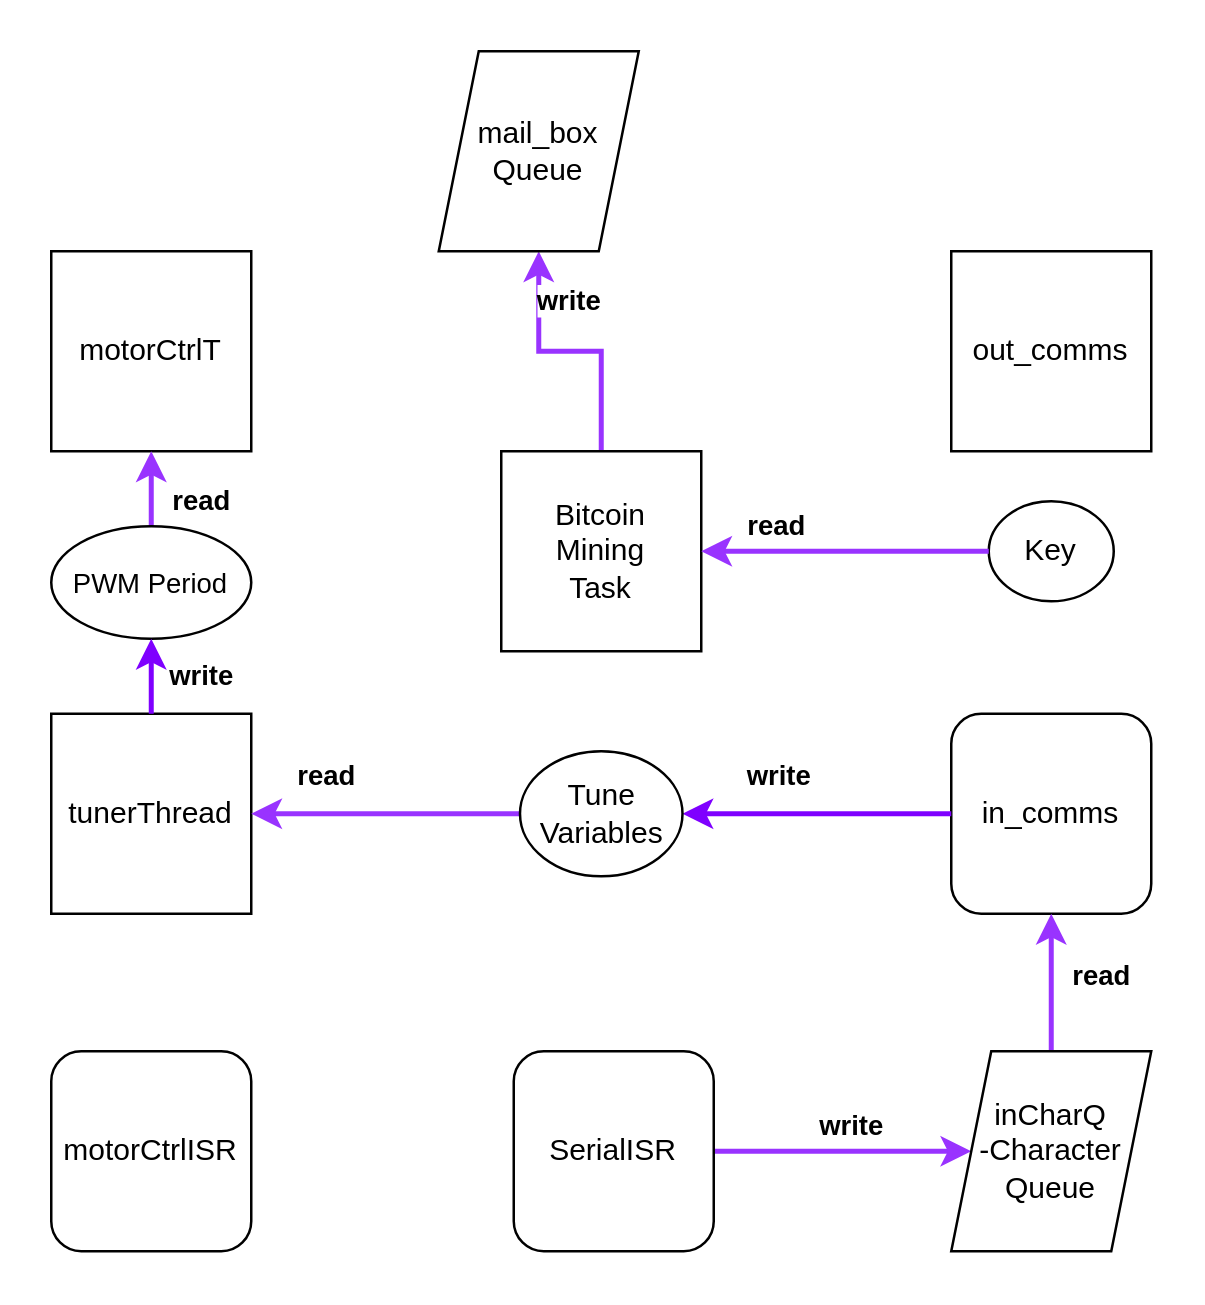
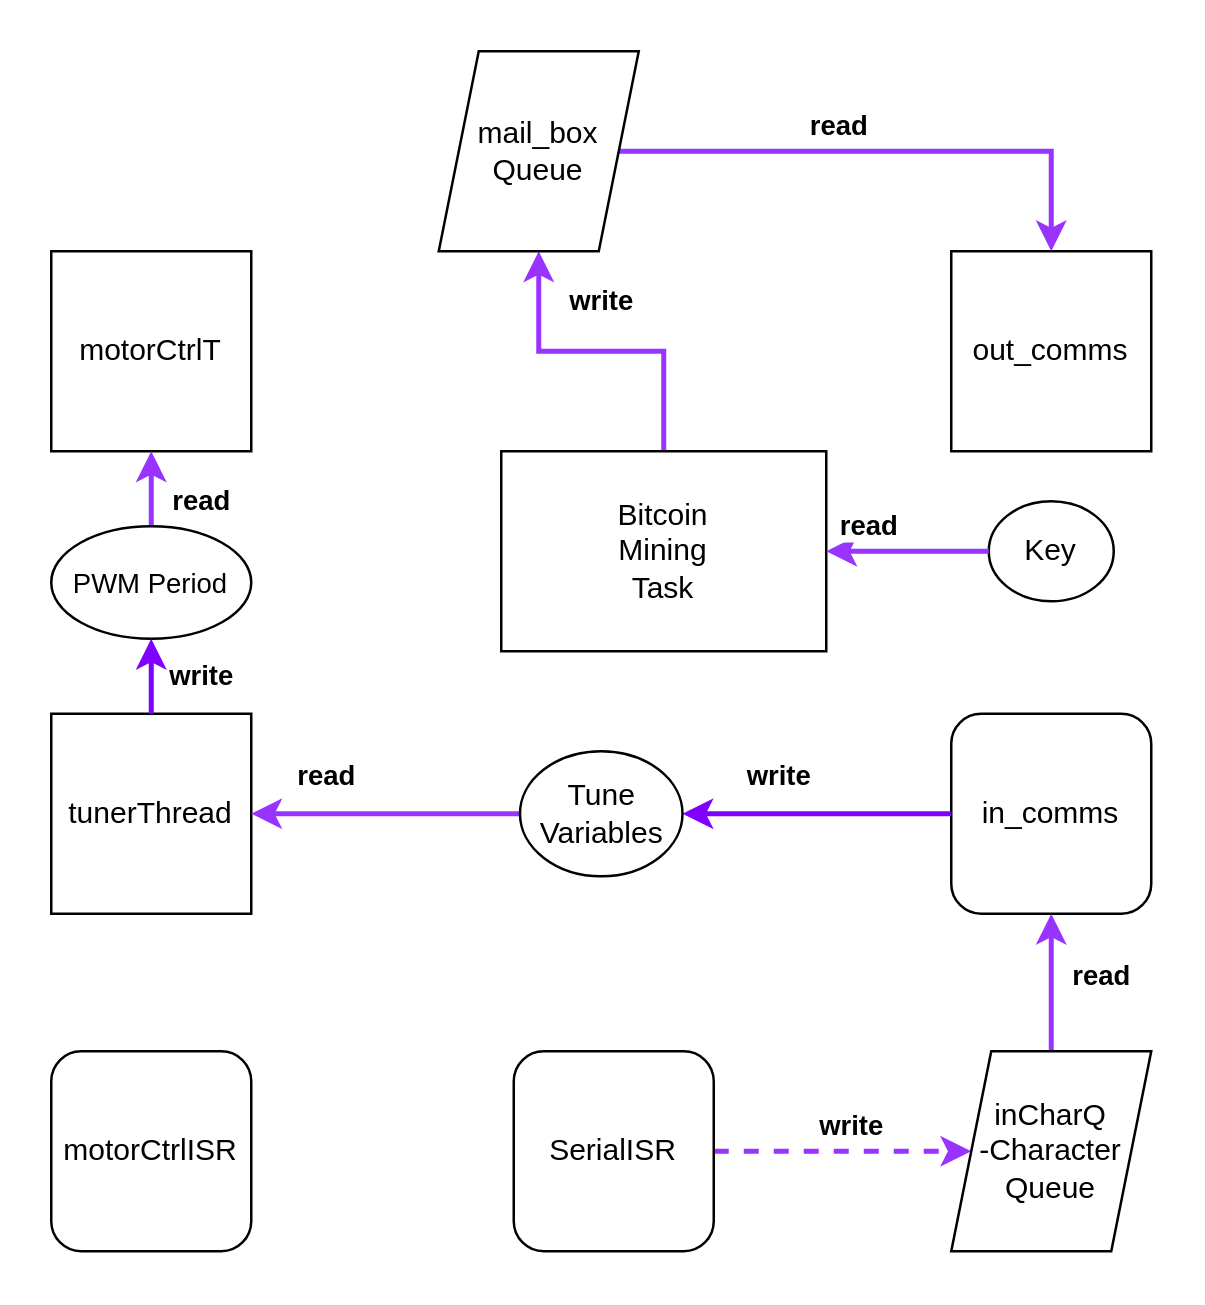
none -> (874, 151)
(601, 551) -> (664, 551)
(736, 1151) -> (736, 1151)
